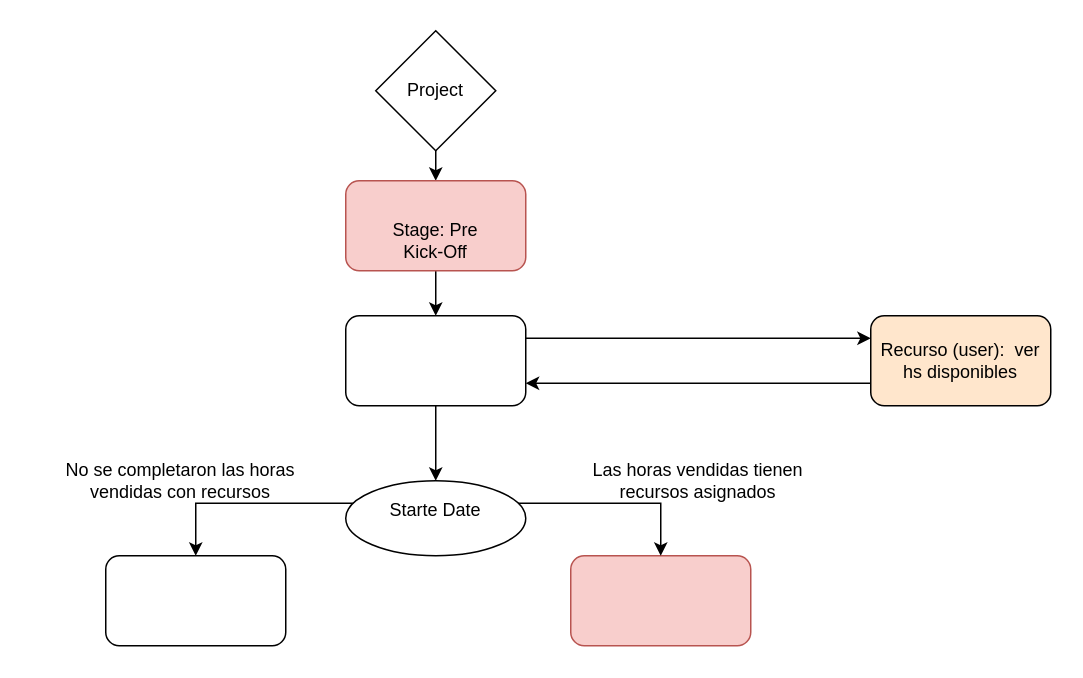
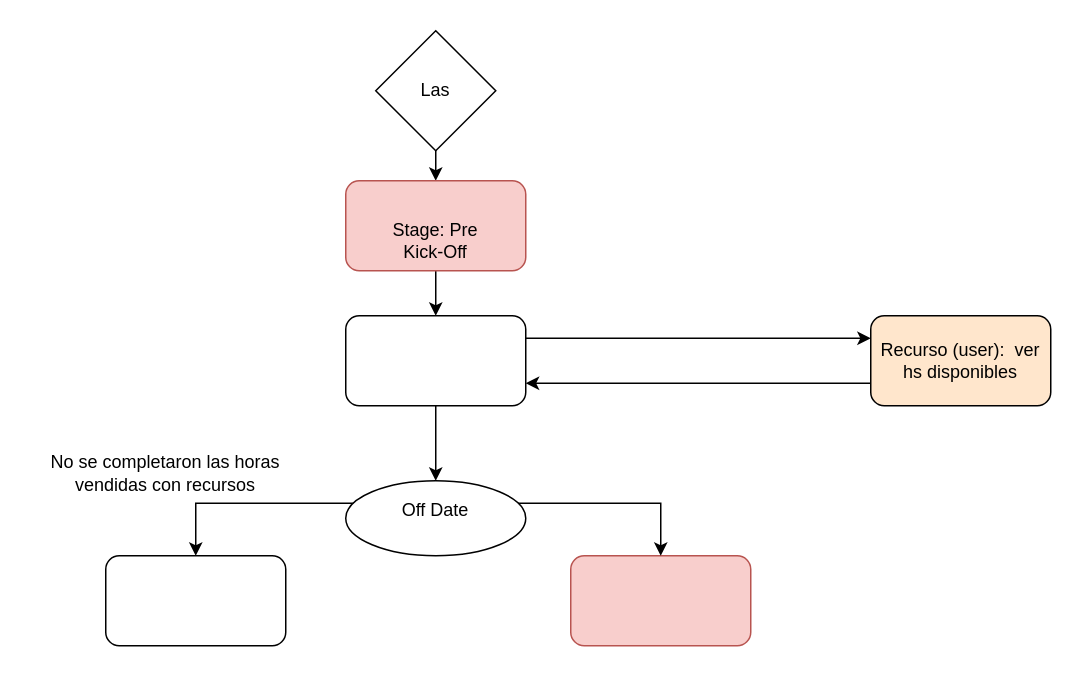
(436, 91) -> (436, 91)
(181, 481) -> (166, 473)
(698, 481) -> none
(436, 511) -> (436, 511)
